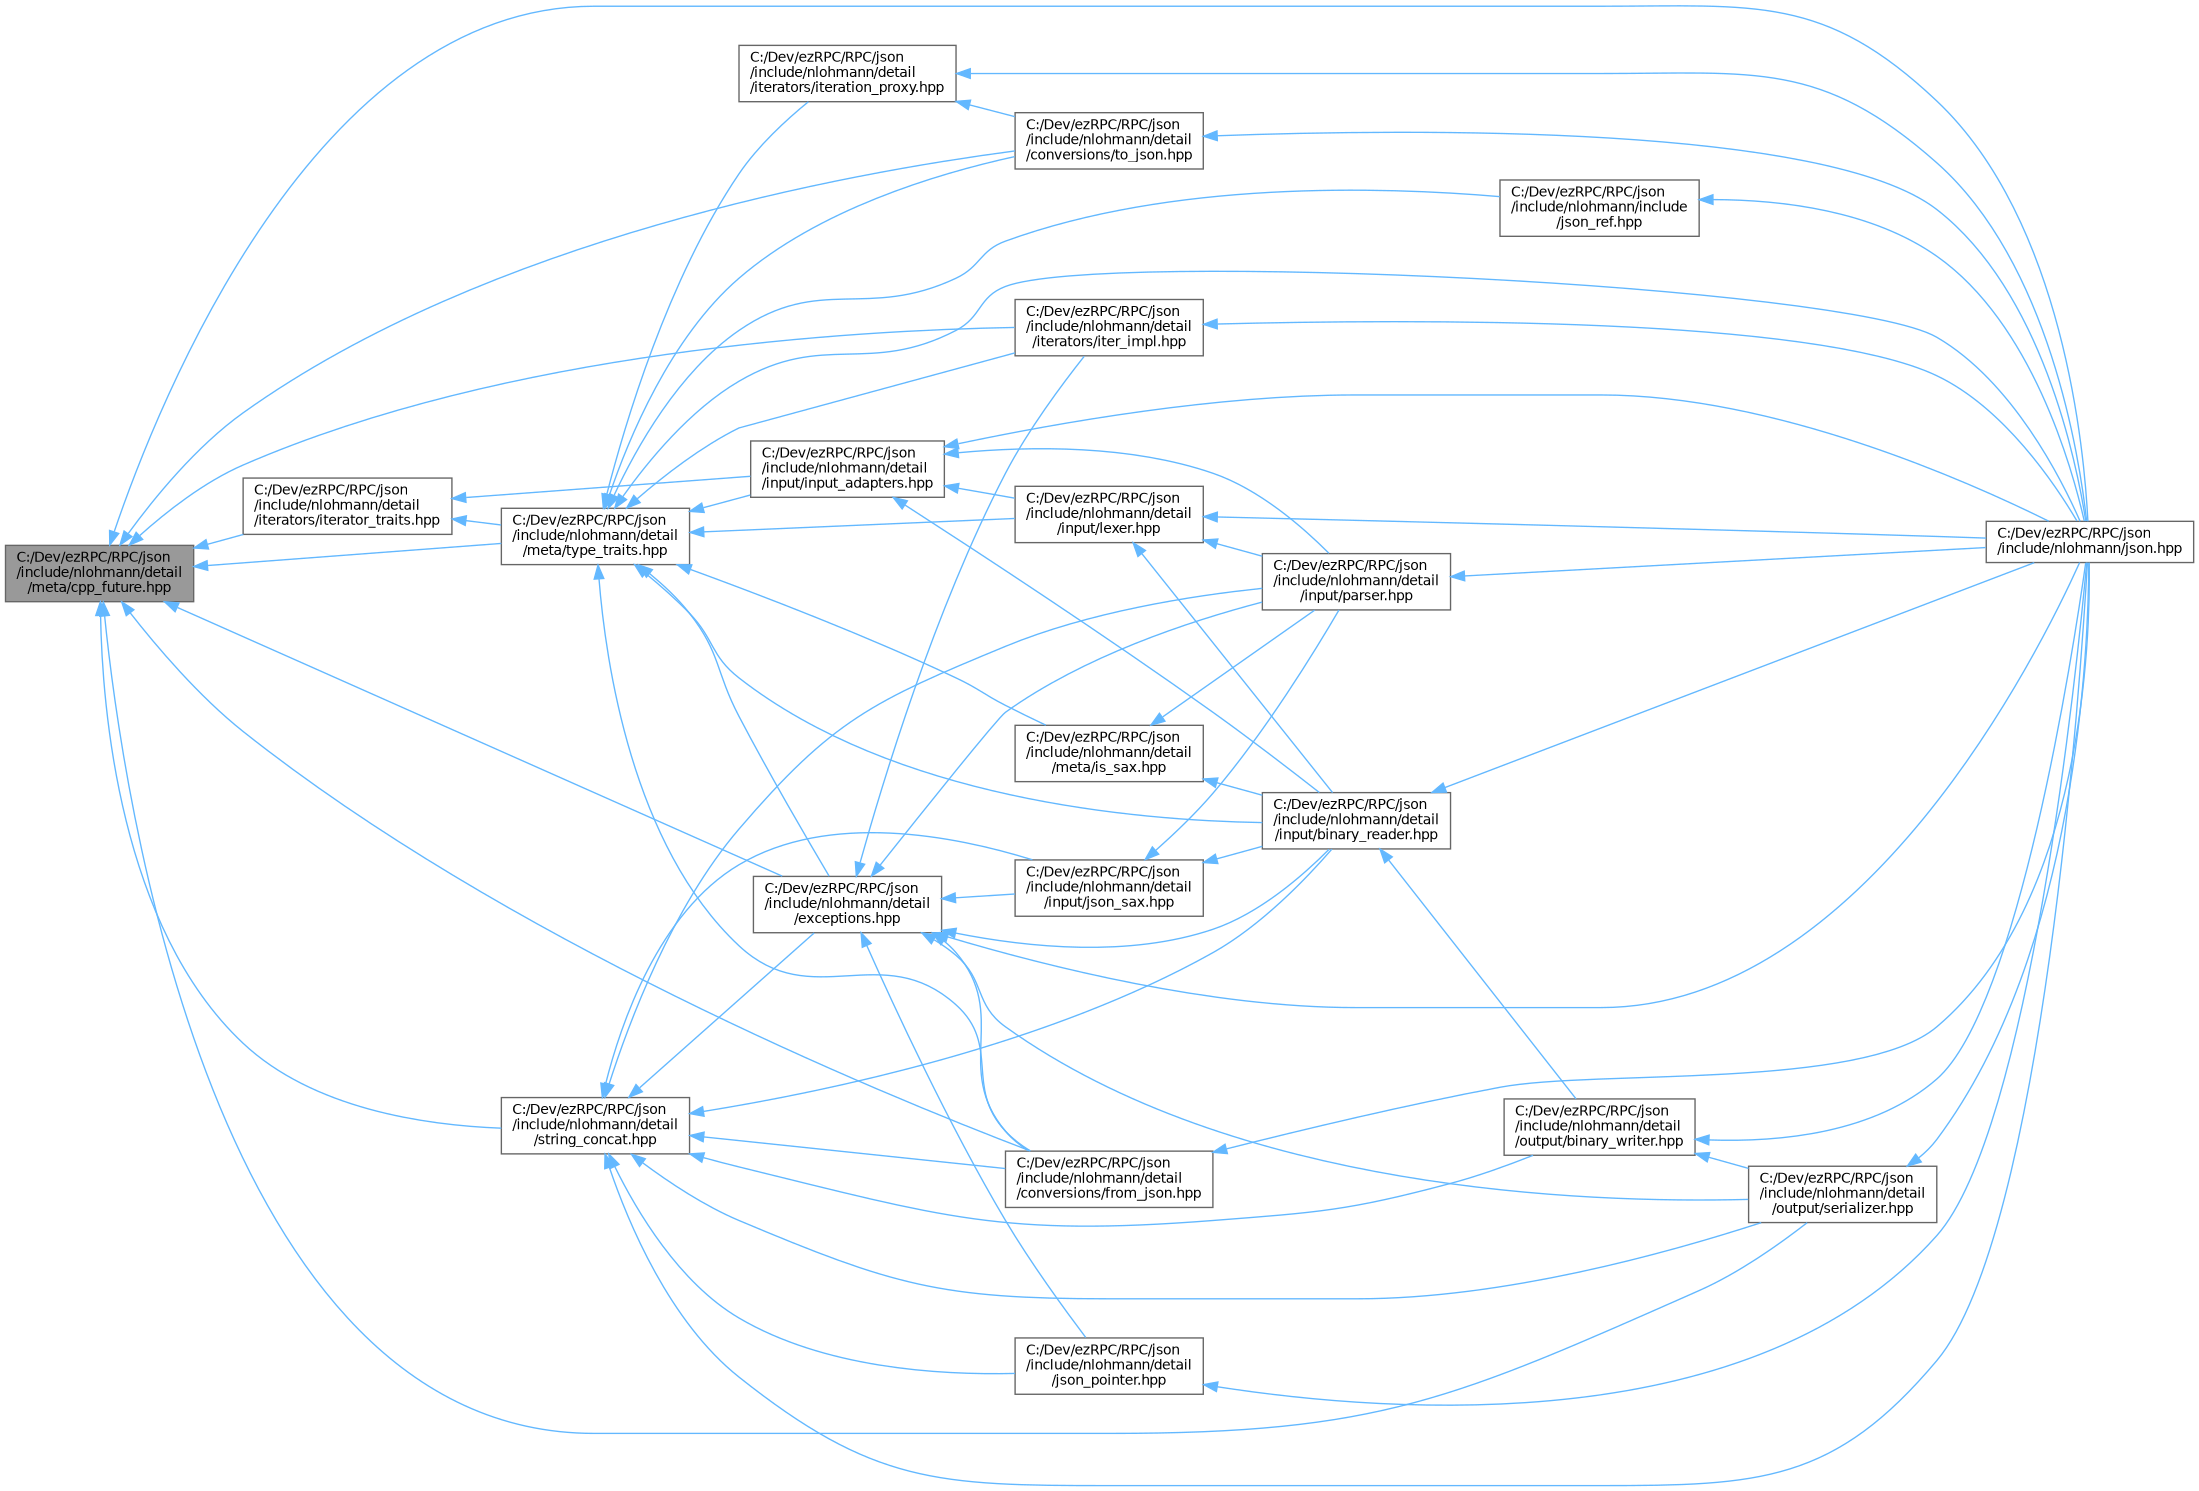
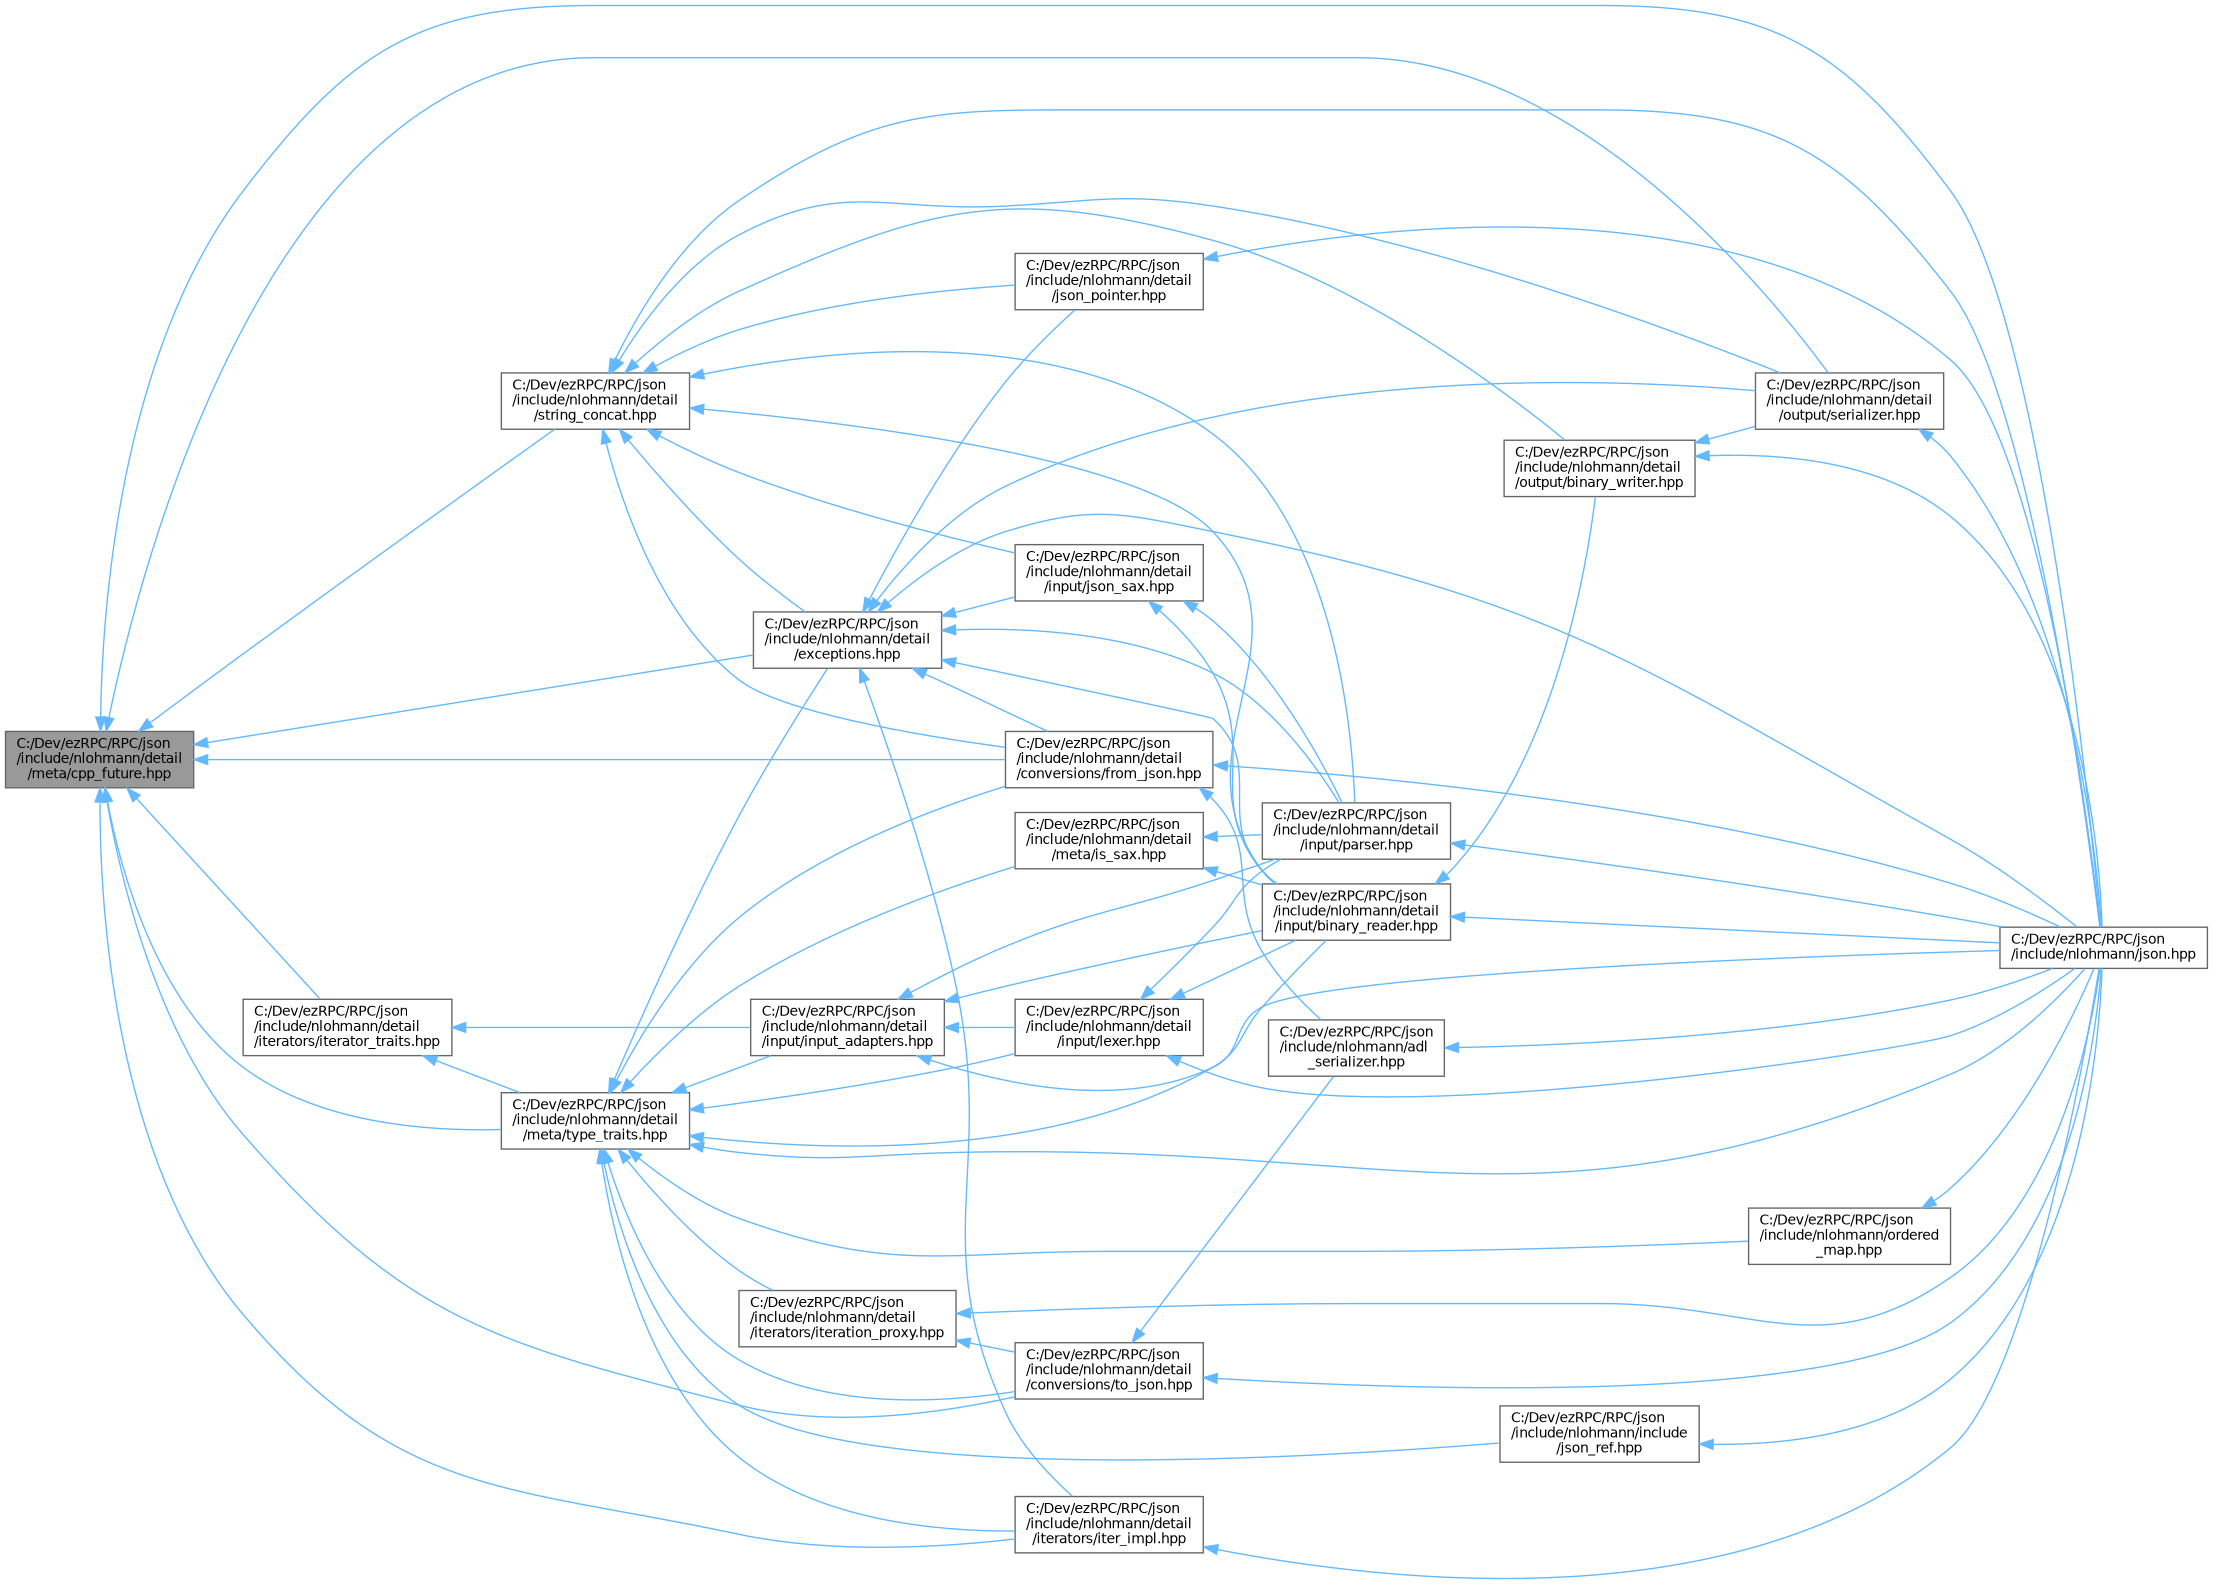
none -> (1356, 1048)
none -> (1850, 1236)
